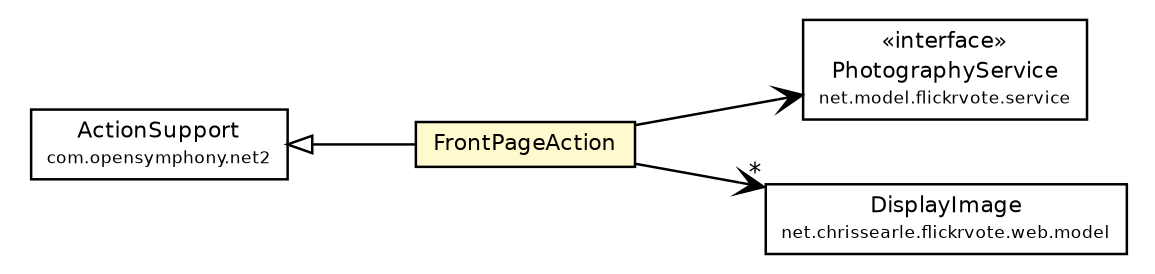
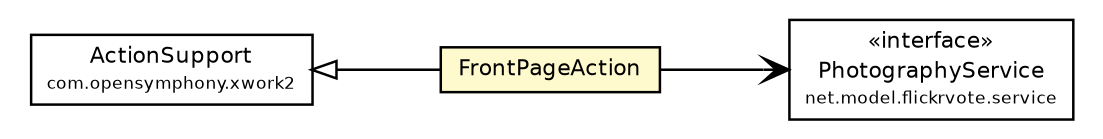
(159, 158) -> (172, 83)
(945, 219) -> none
